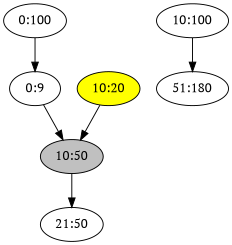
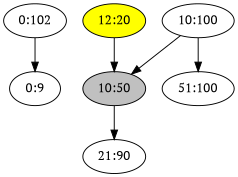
(35, 21) -> (35, 21)
(109, 89) -> (114, 21)
(193, 89) -> (198, 89)
(51, 118) -> (160, 52)
(72, 224) -> (114, 157)
